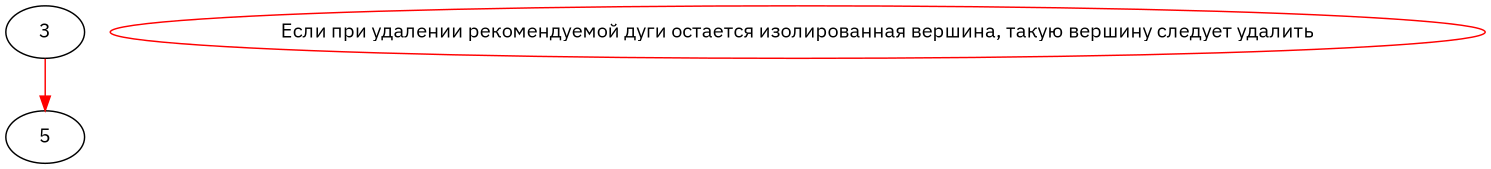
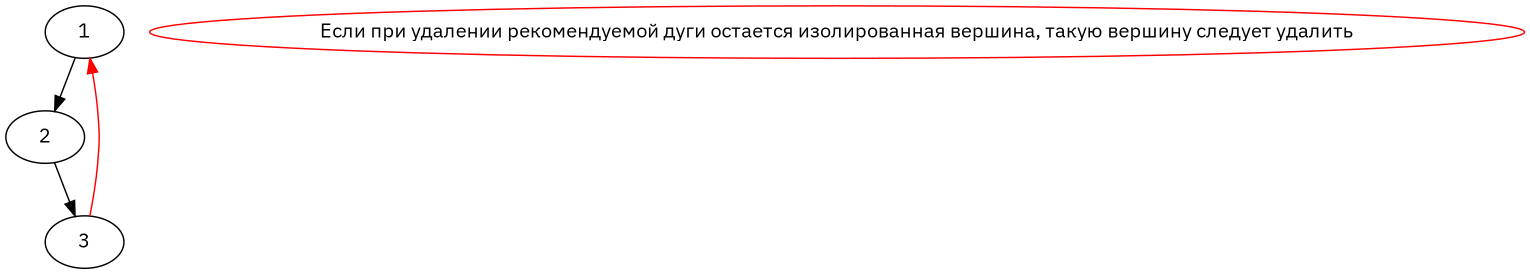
(45, 137) -> (85, 32)
none -> (45, 137)
